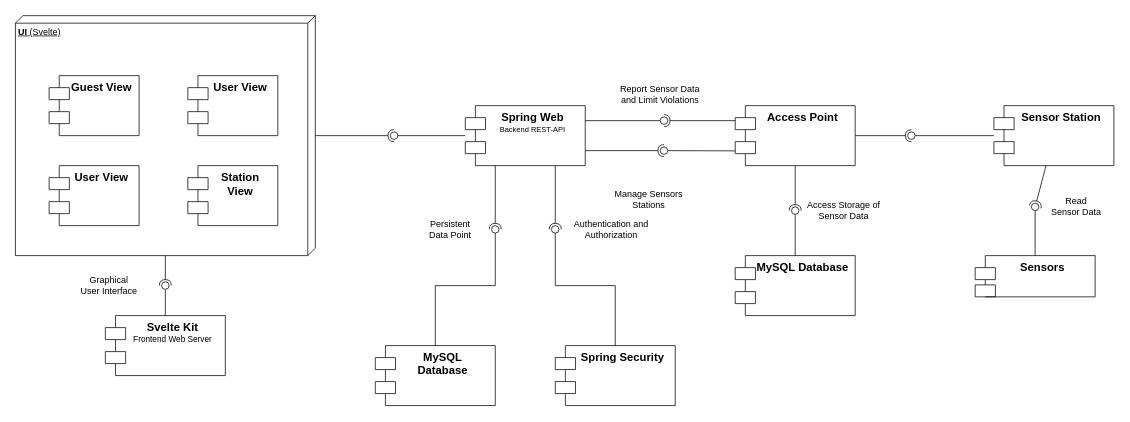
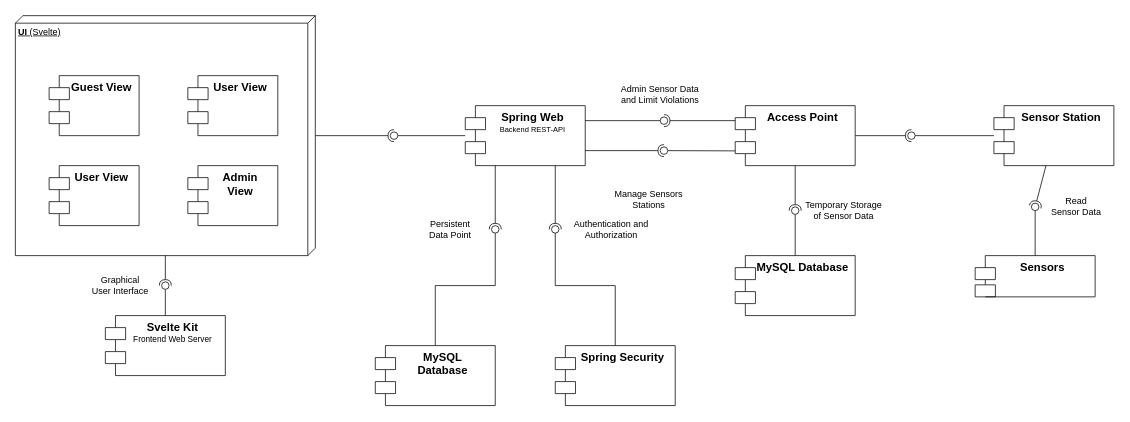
(660, 94) -> (660, 94)
(240, 181) -> (240, 181)
(844, 210) -> (844, 210)
(109, 285) -> (120, 285)
